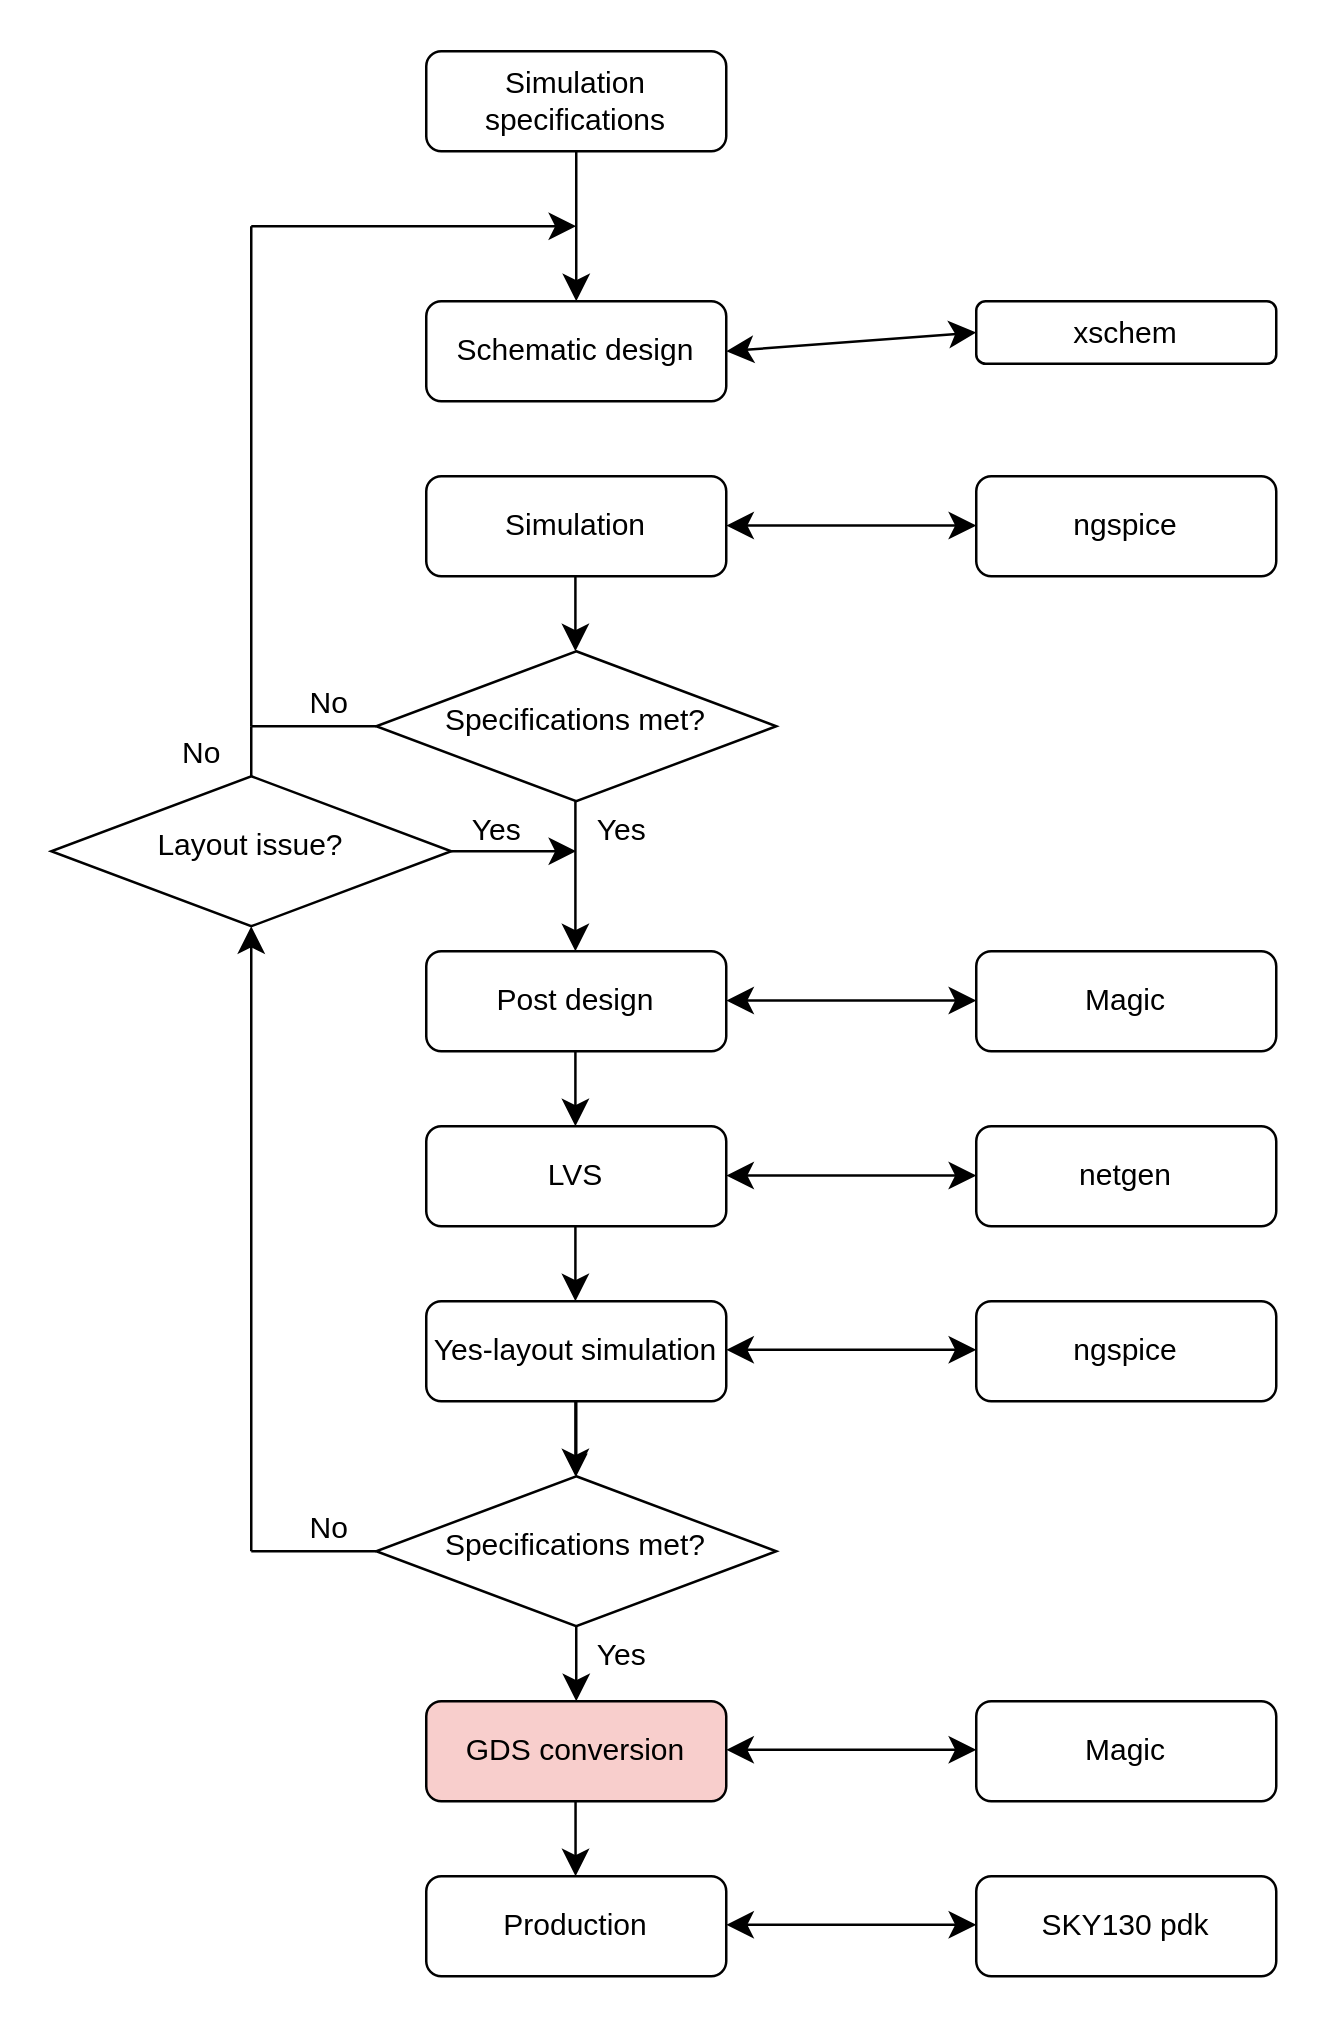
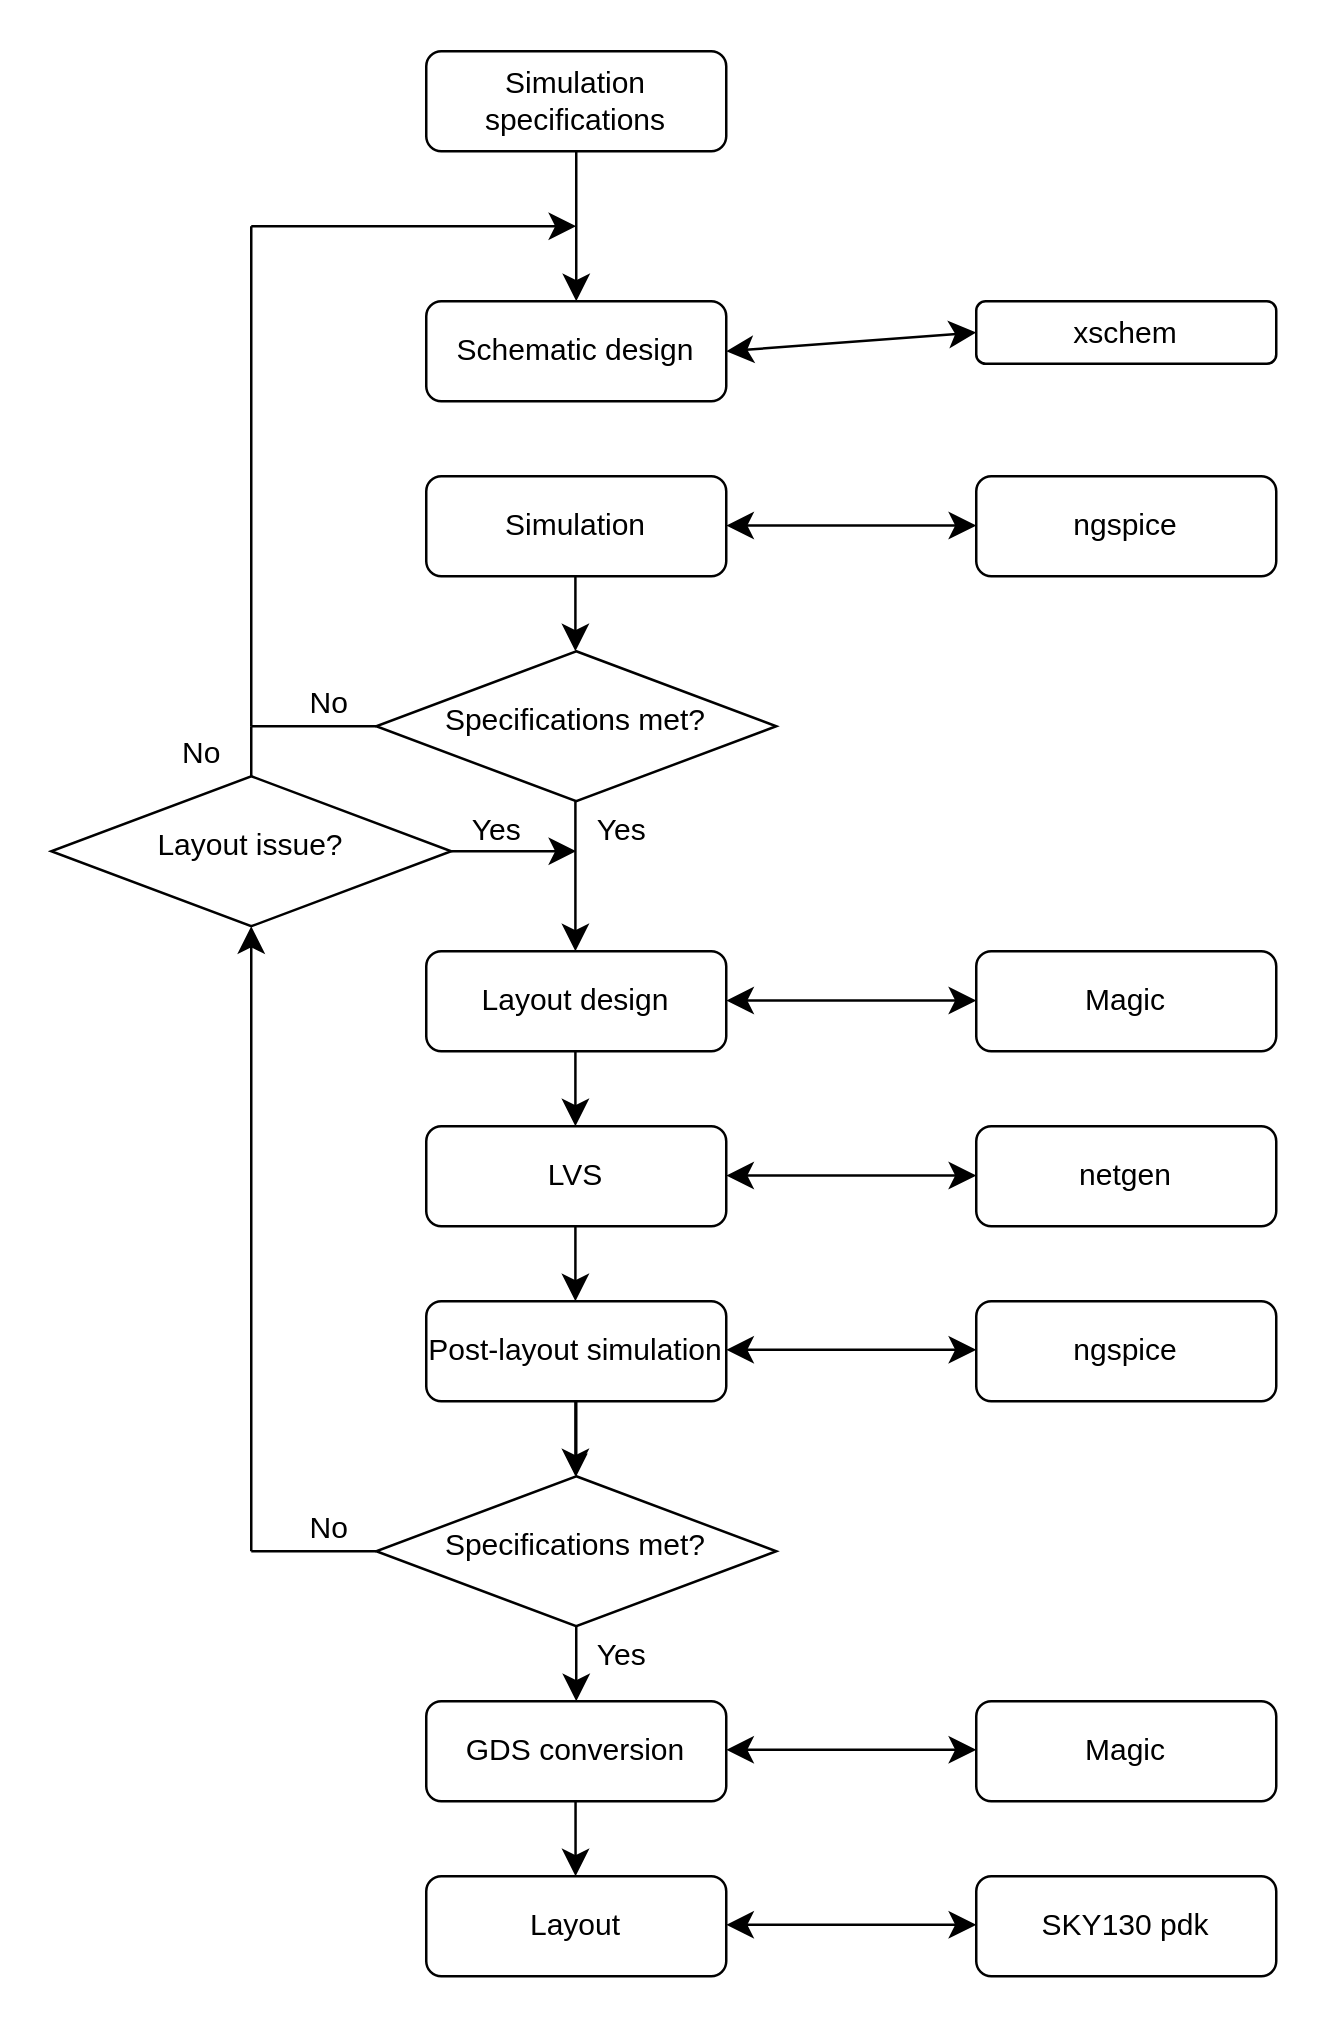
(576, 1001) -> (576, 1001)
(576, 1351) -> (576, 1351)
(576, 1751) -> (576, 1751)
(576, 1926) -> (576, 1926)
